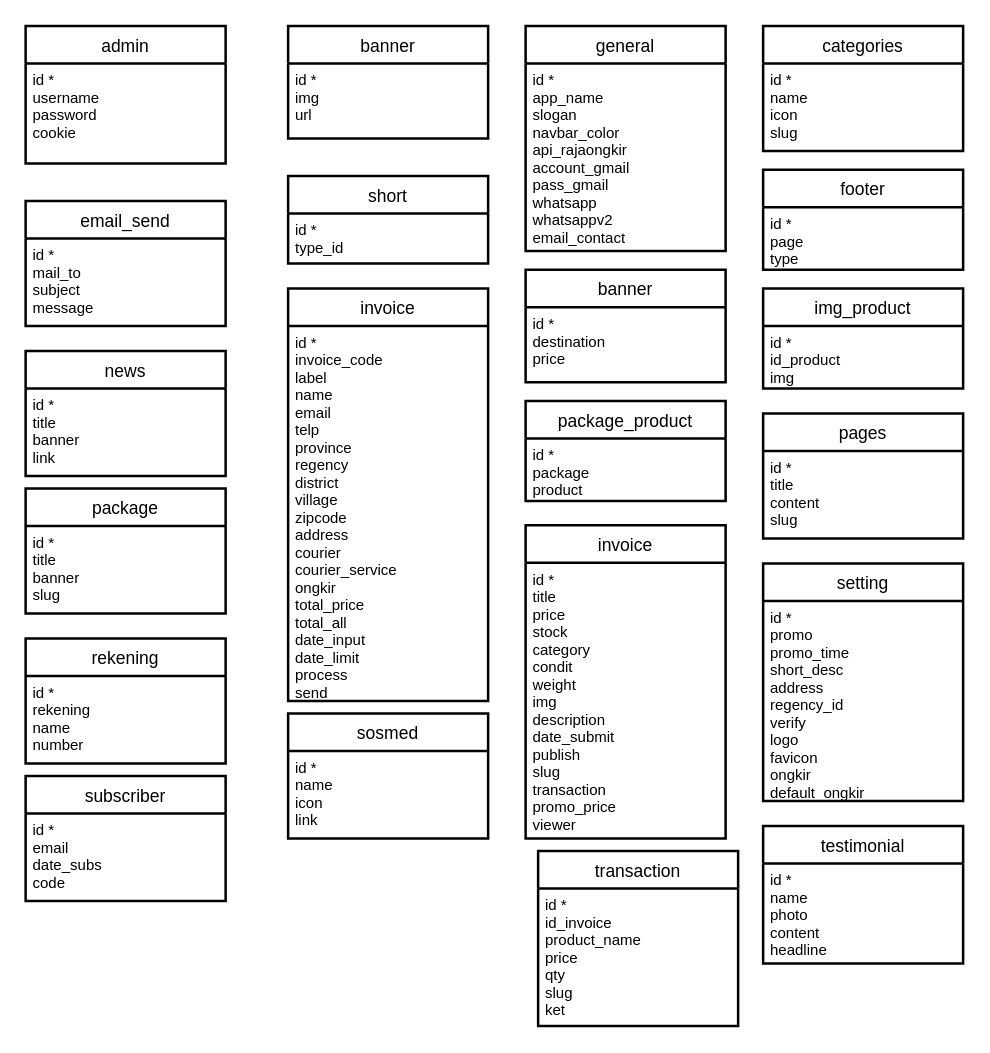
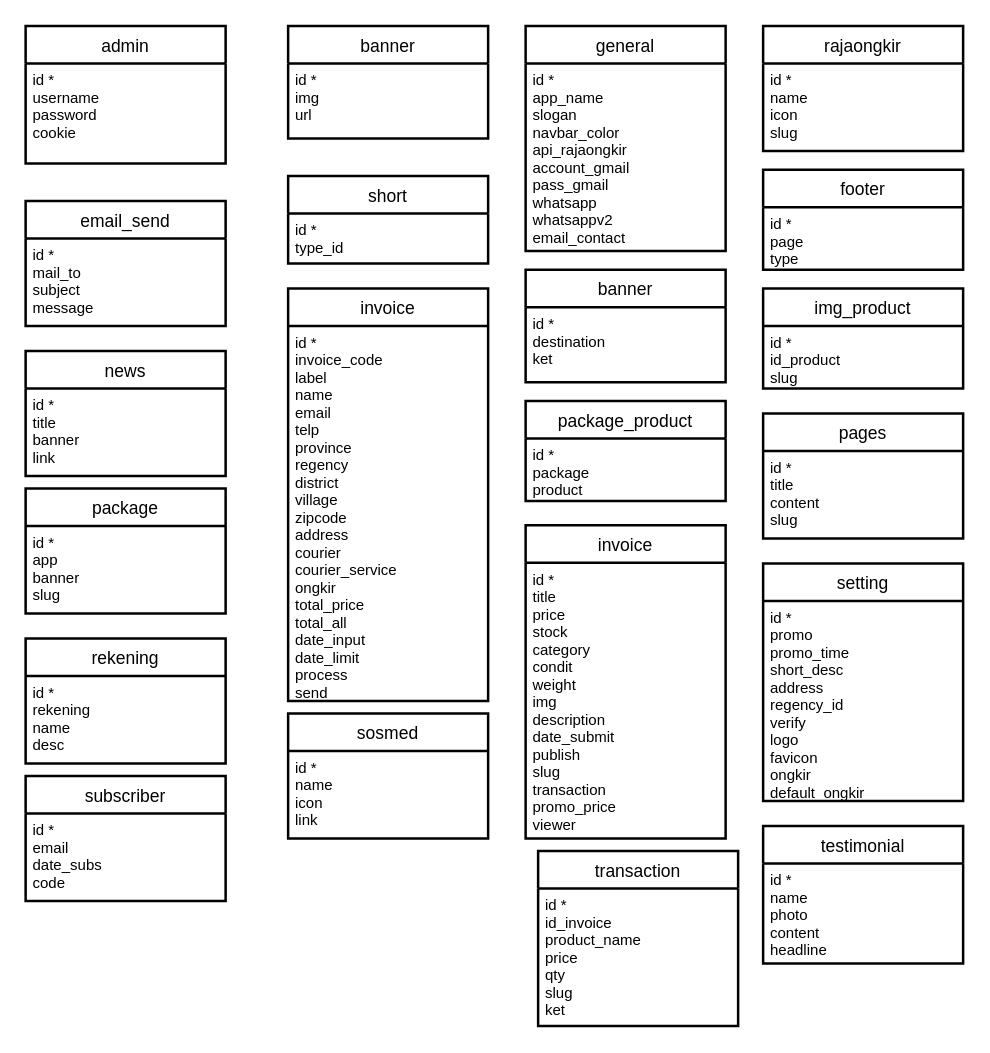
(863, 45) -> (863, 45)
(545, 324) -> (545, 324)
(783, 343) -> (783, 343)
(45, 543) -> (45, 543)
(45, 693) -> (45, 693)
